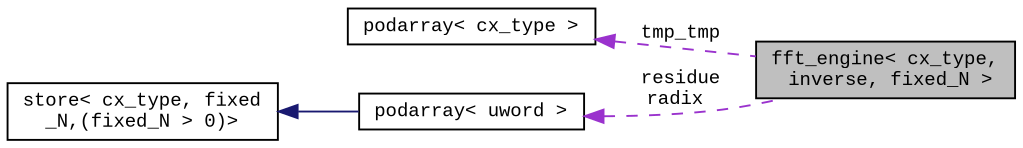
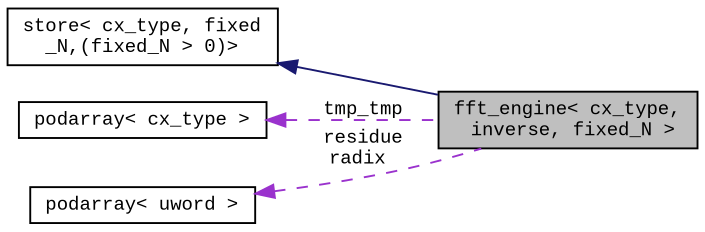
(328, 112) -> (367, 81)
